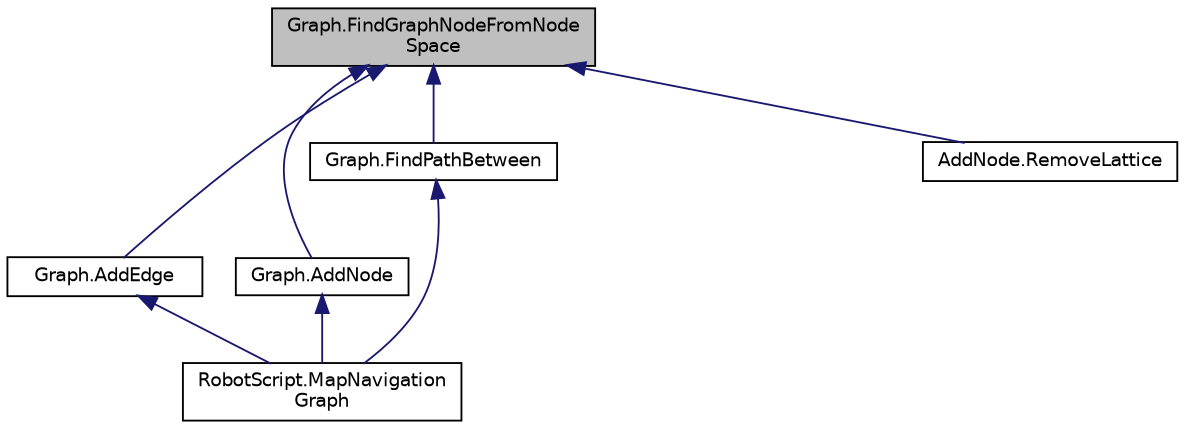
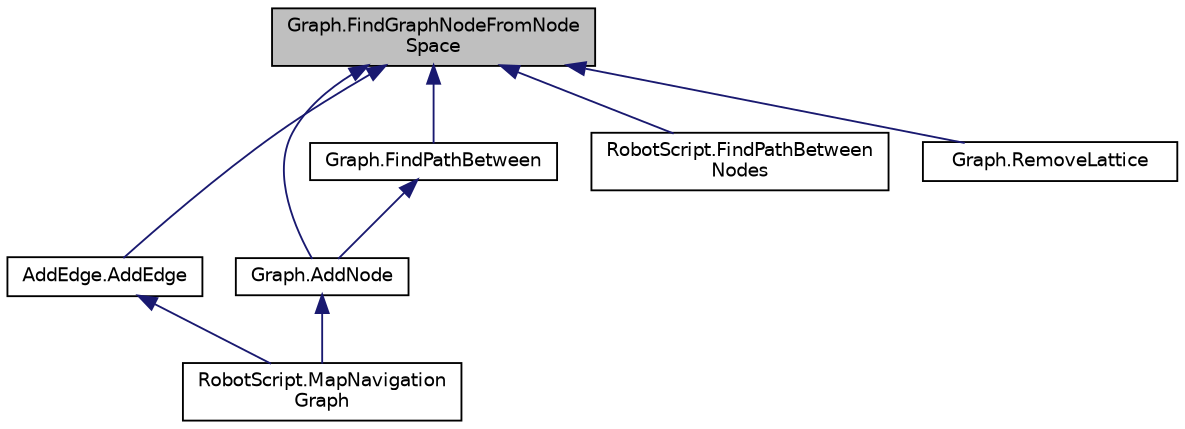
none -> (740, 162)
(1050, 162) -> (1050, 162)
(105, 277) -> (105, 277)
(426, 293) -> (371, 226)
